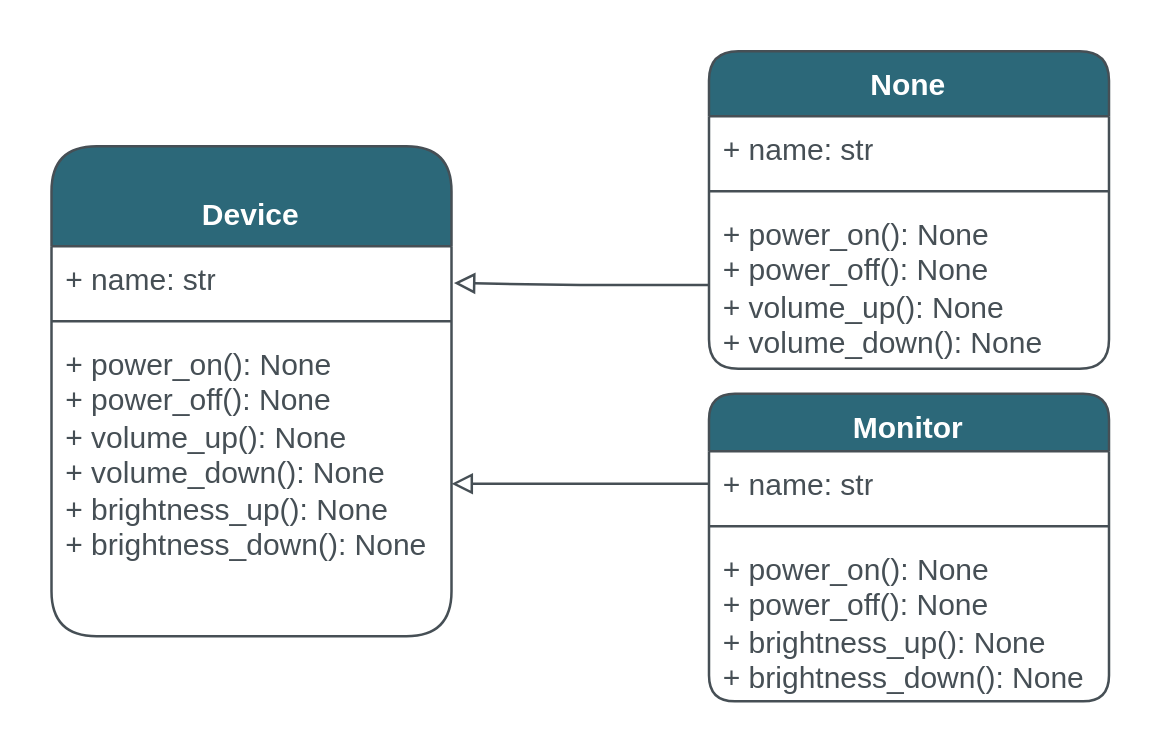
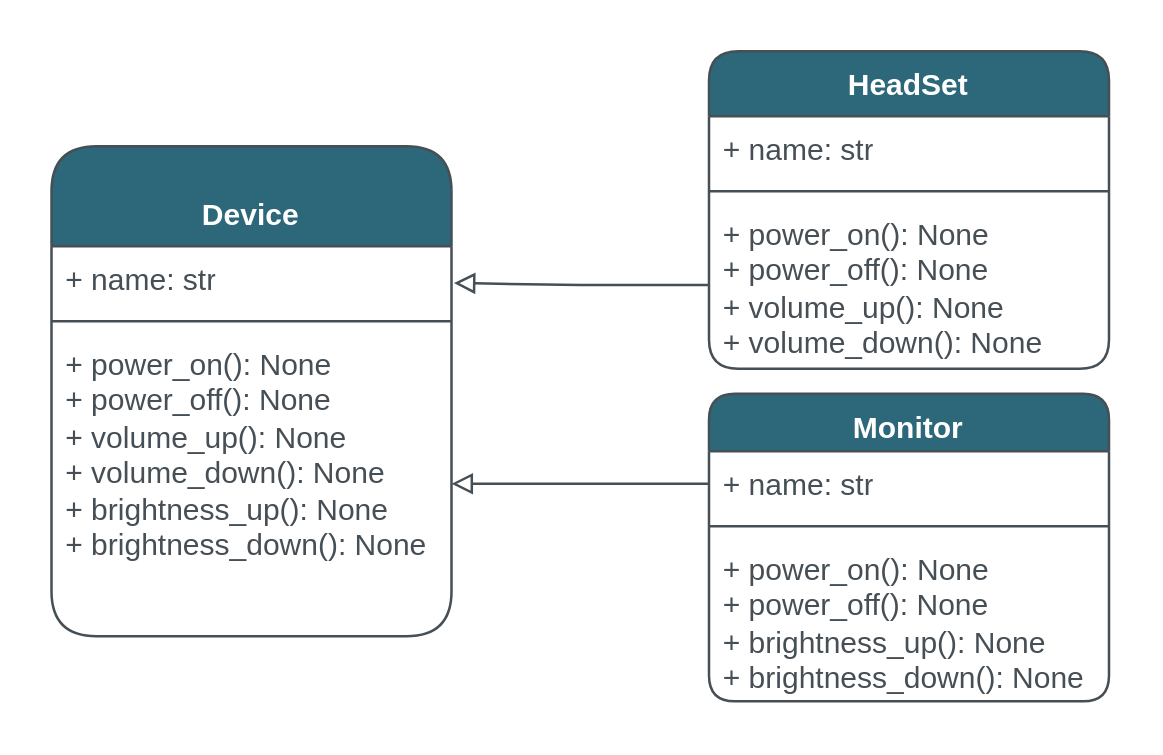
(909, 87) -> (909, 87)
